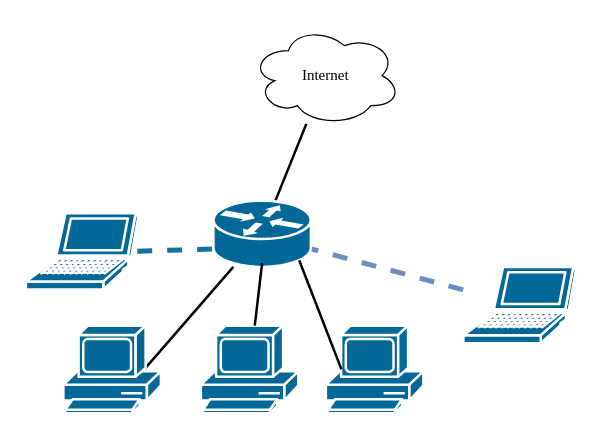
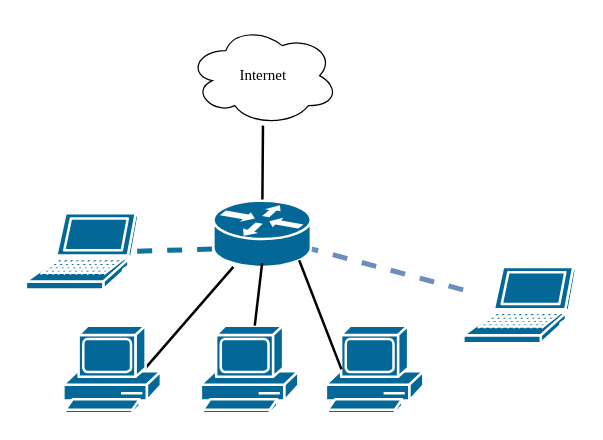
(326, 76) -> (263, 76)
